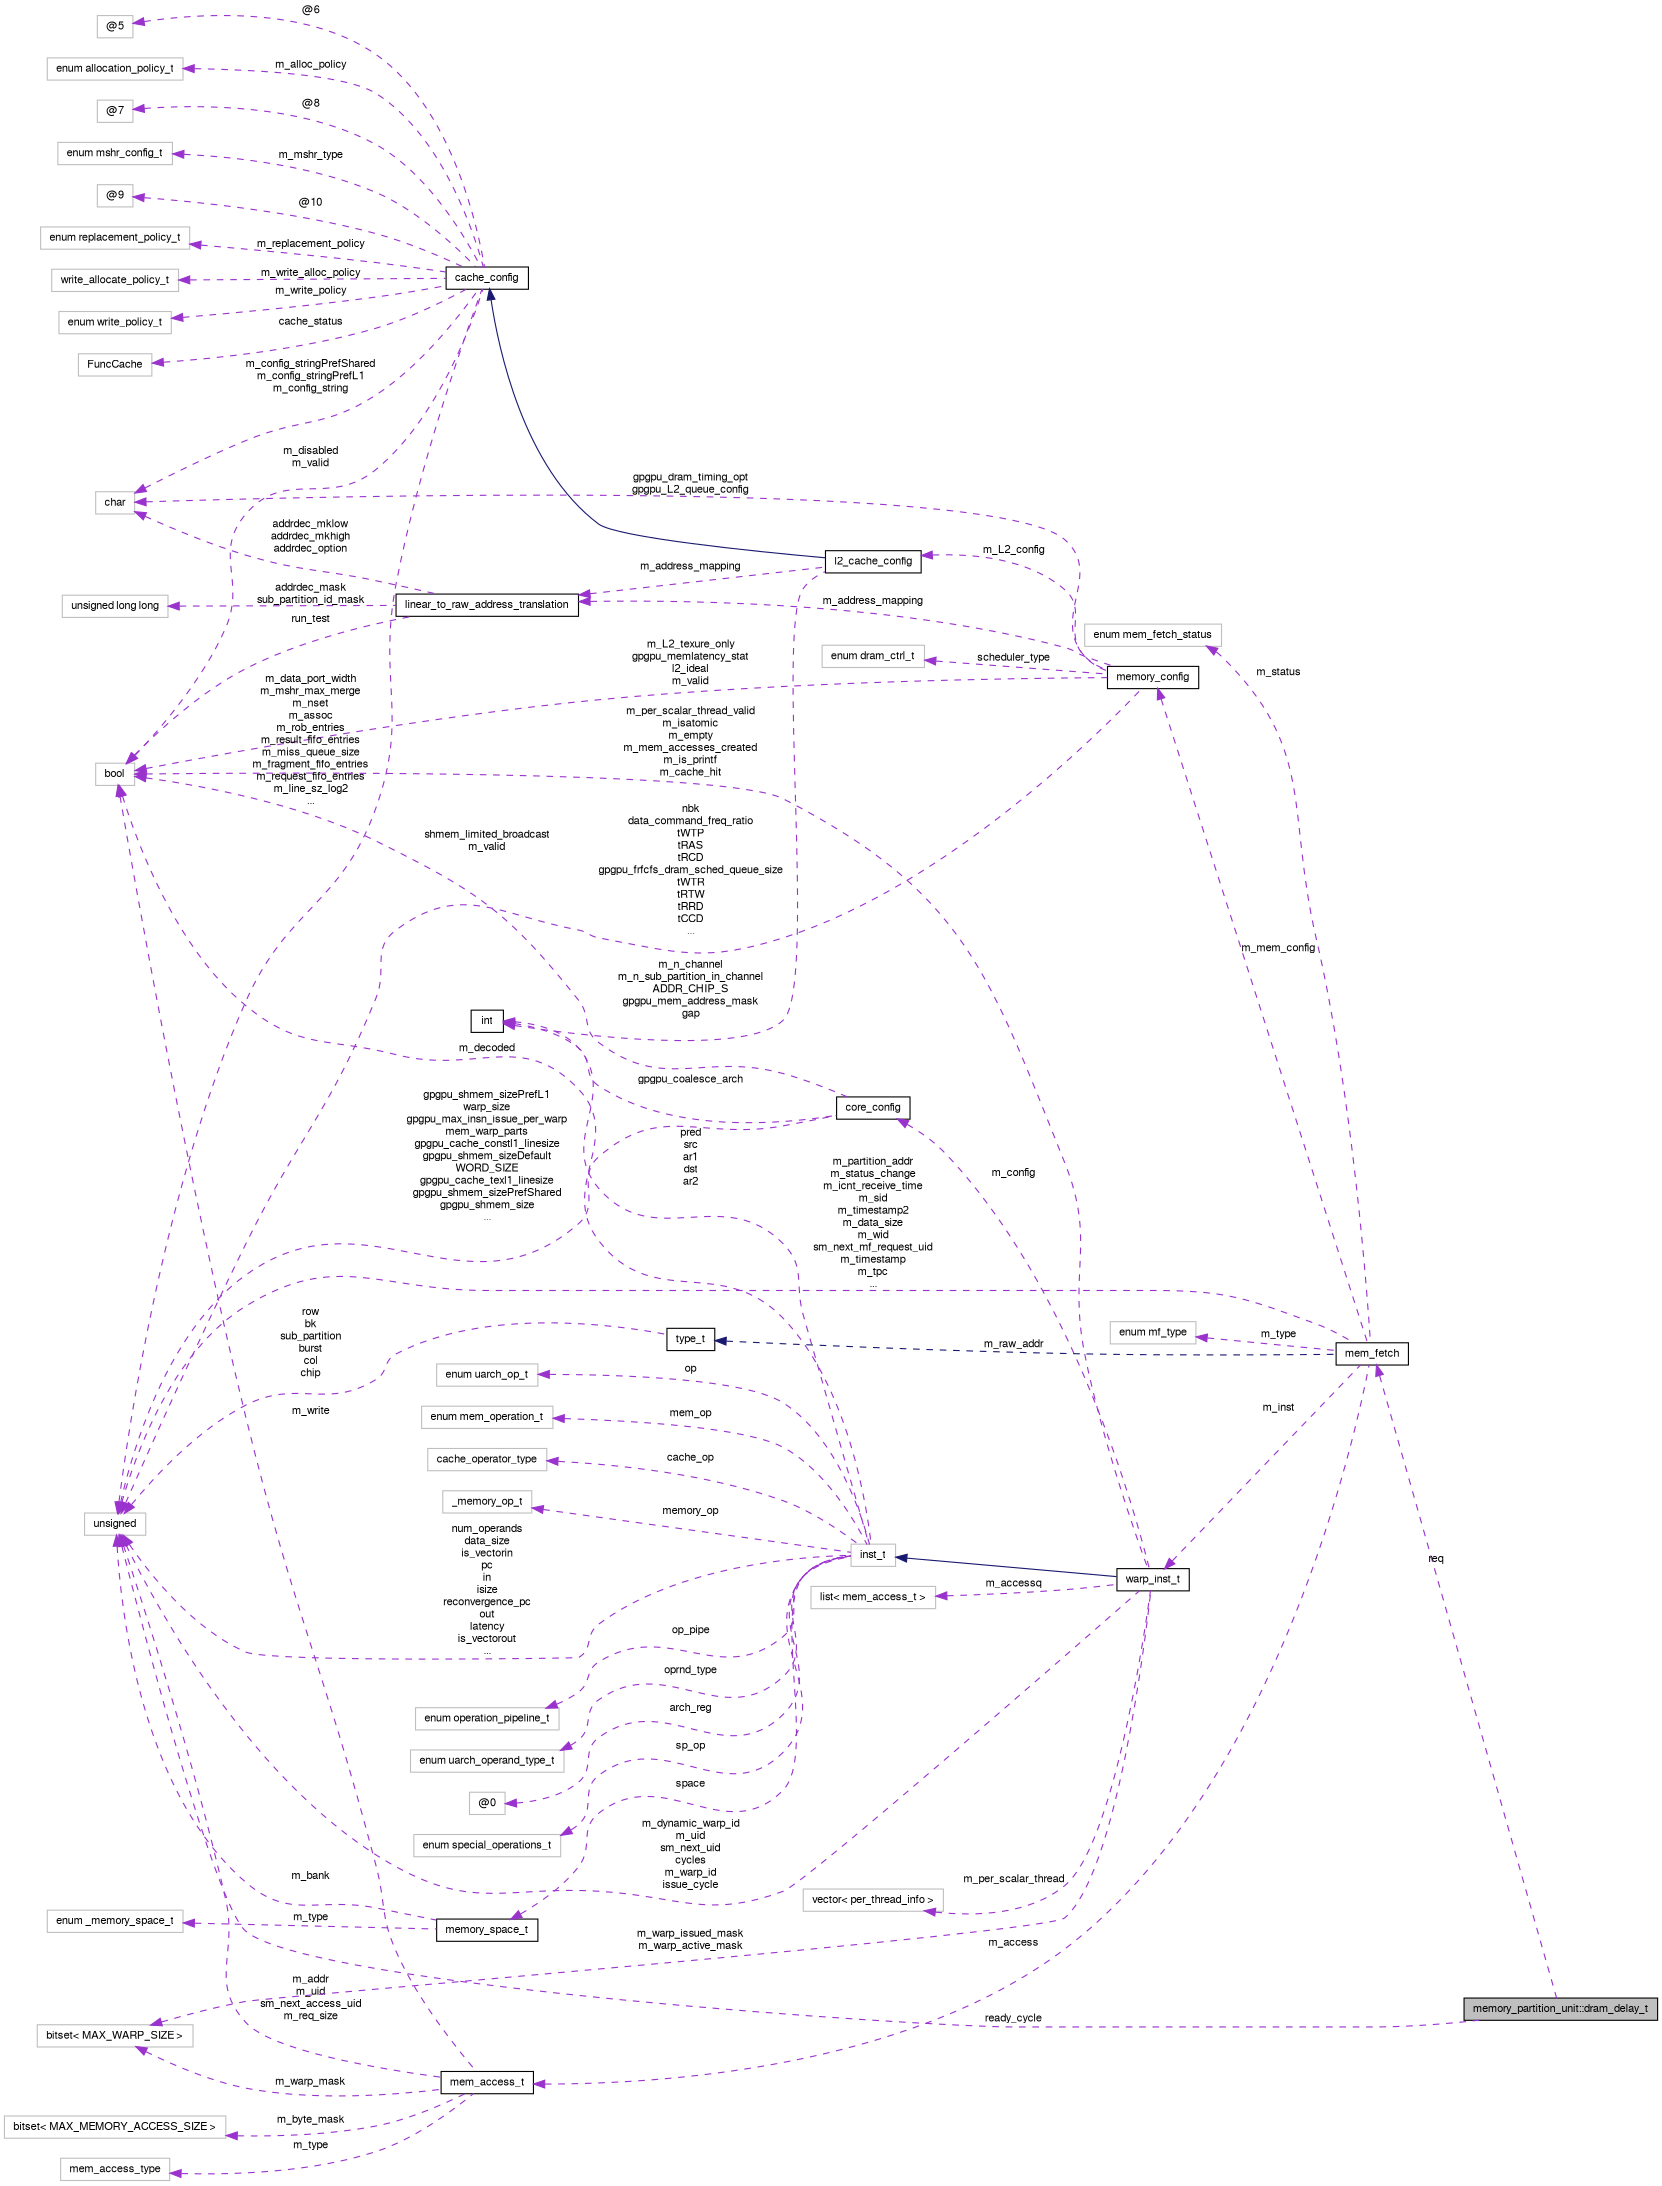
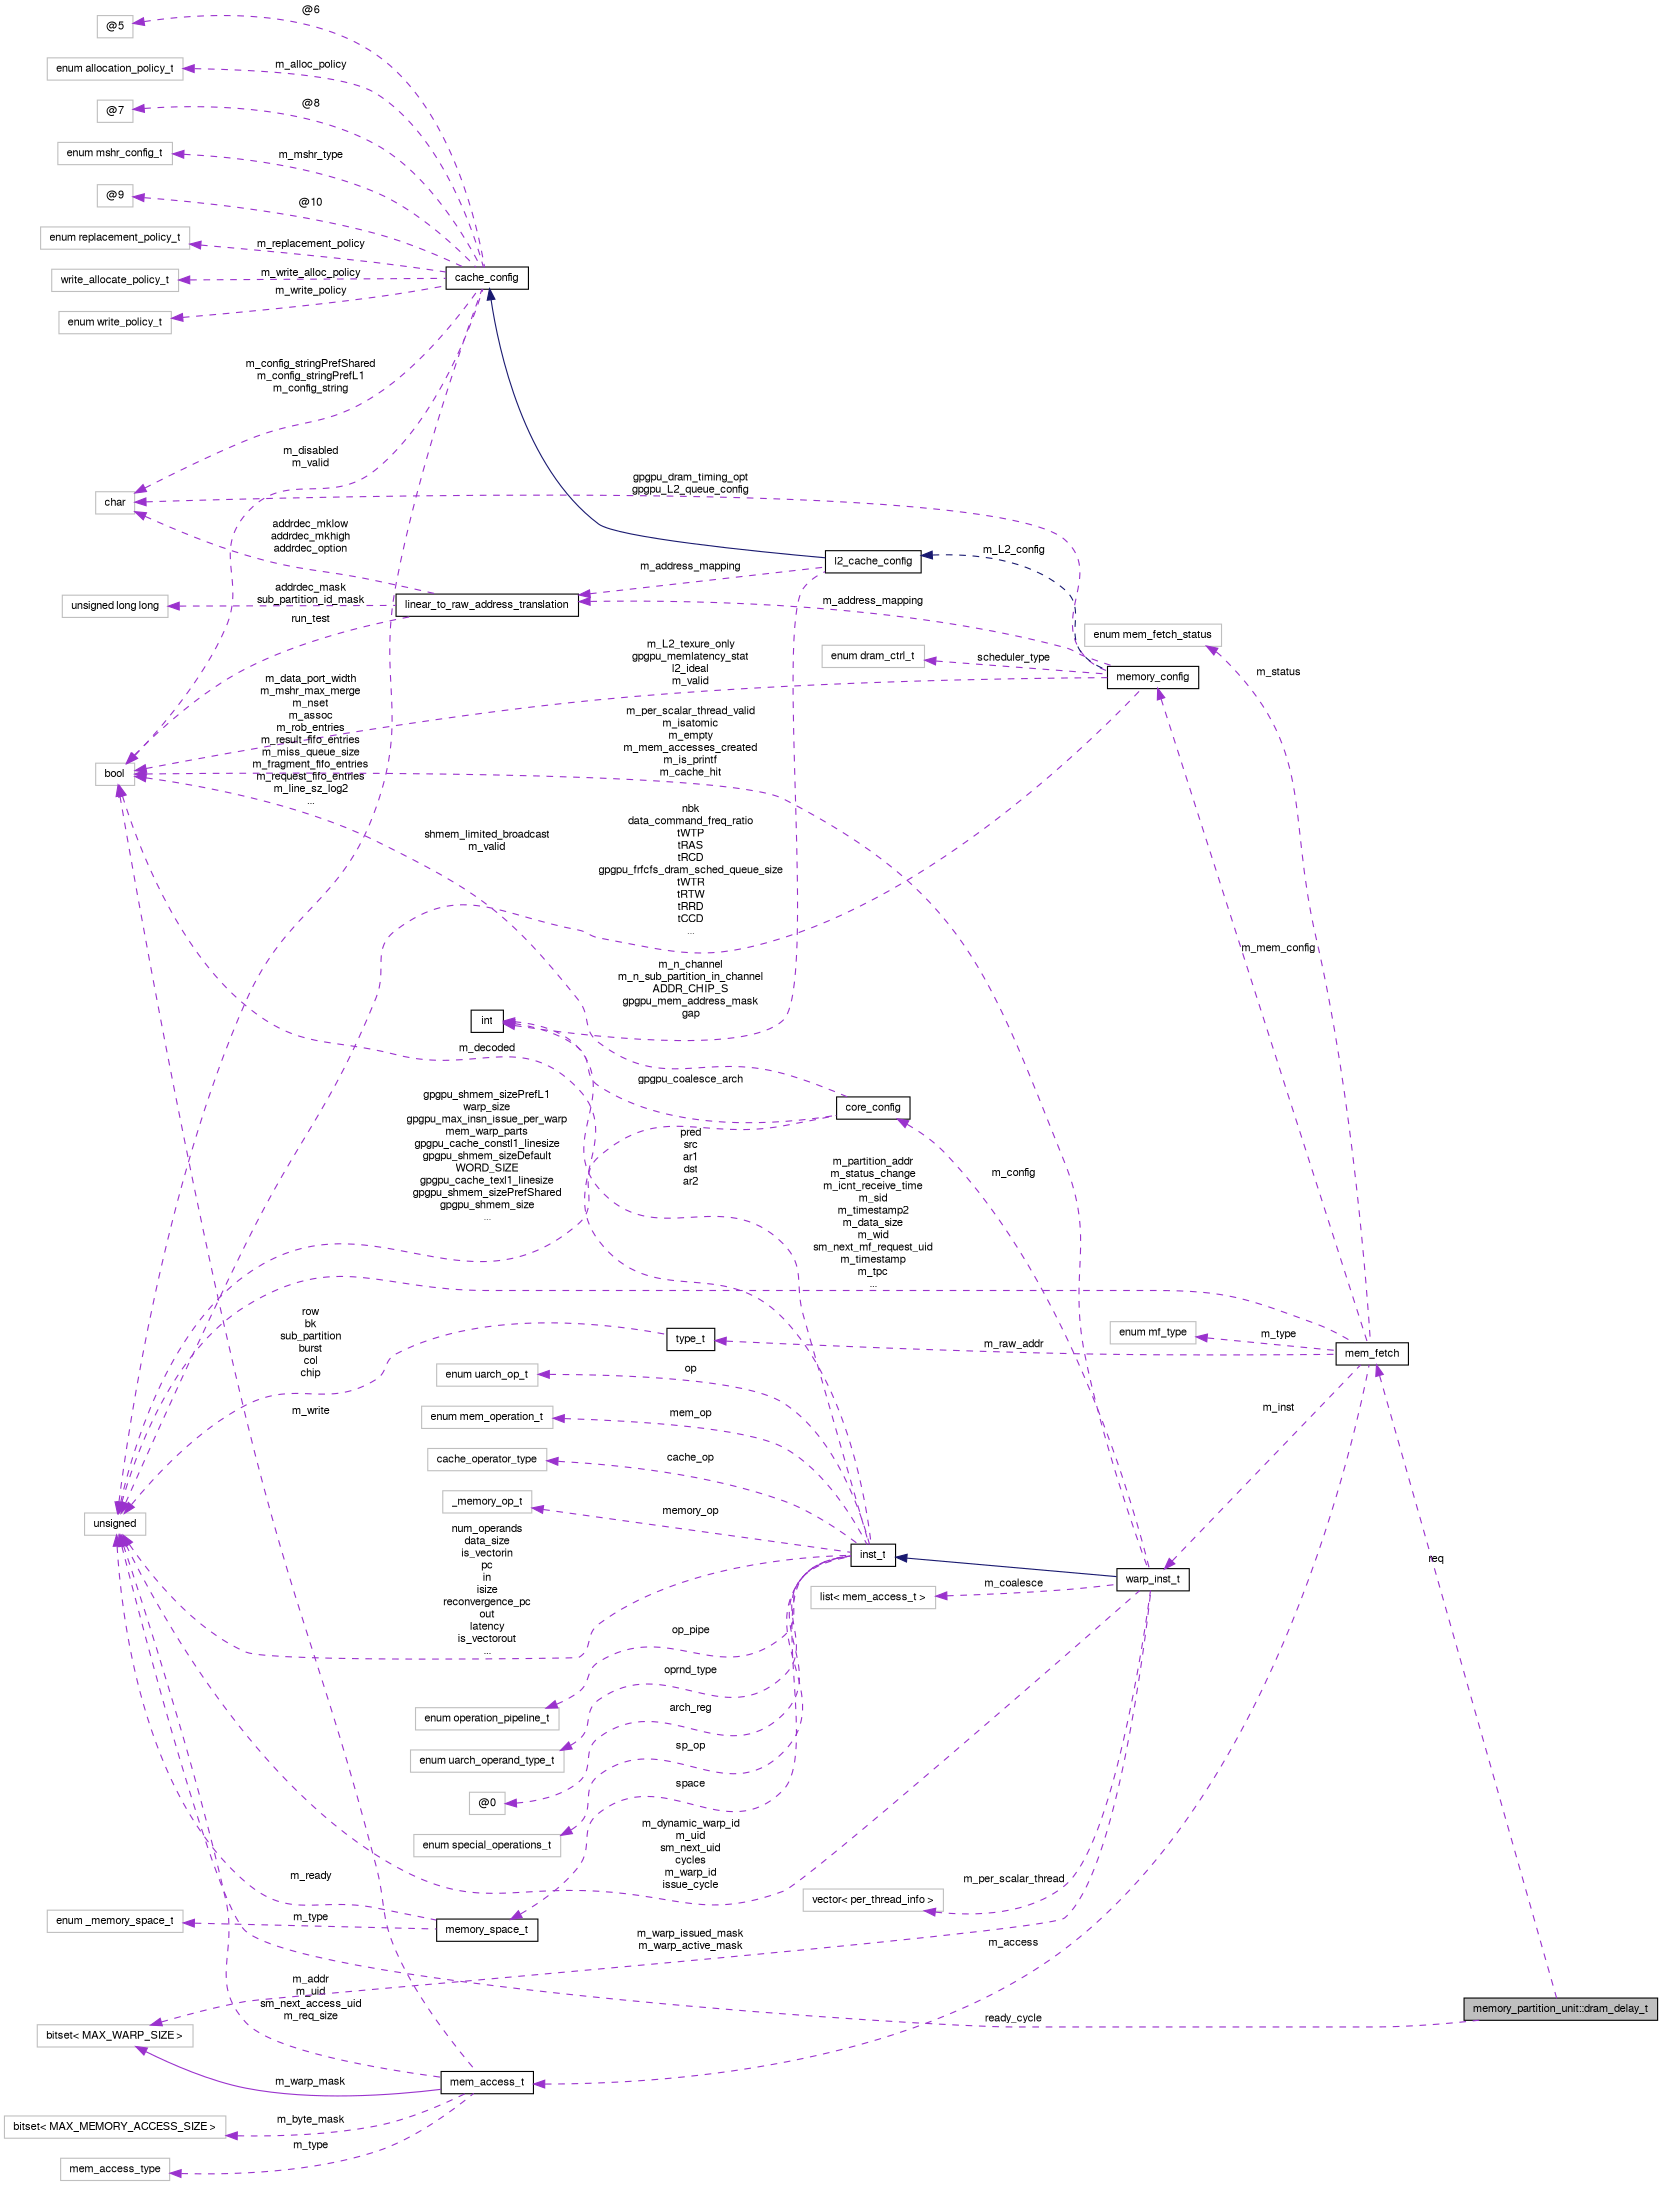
(115, 365) -> none
(1048, 578) -> (1048, 578)
(1031, 1353) -> (1031, 1353)
(873, 1555) -> (873, 1555)
(1014, 1584) -> (1014, 1584)
(311, 1876) -> (311, 1876)
(290, 2094) -> (290, 2094)
